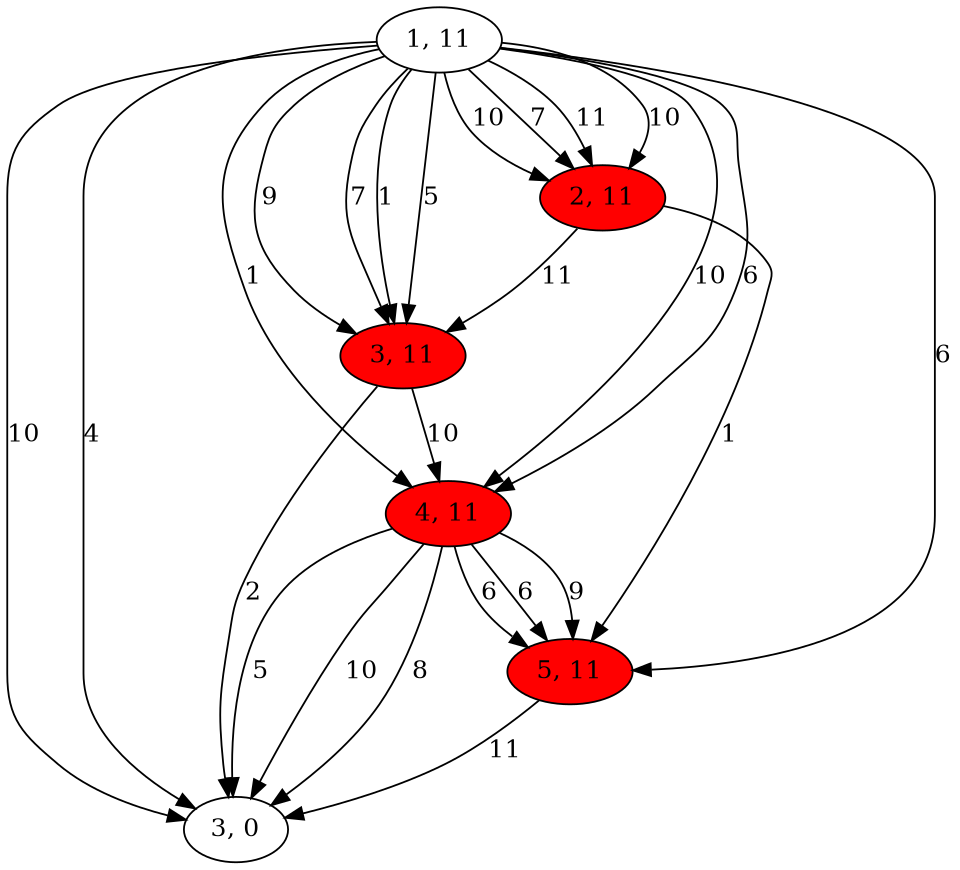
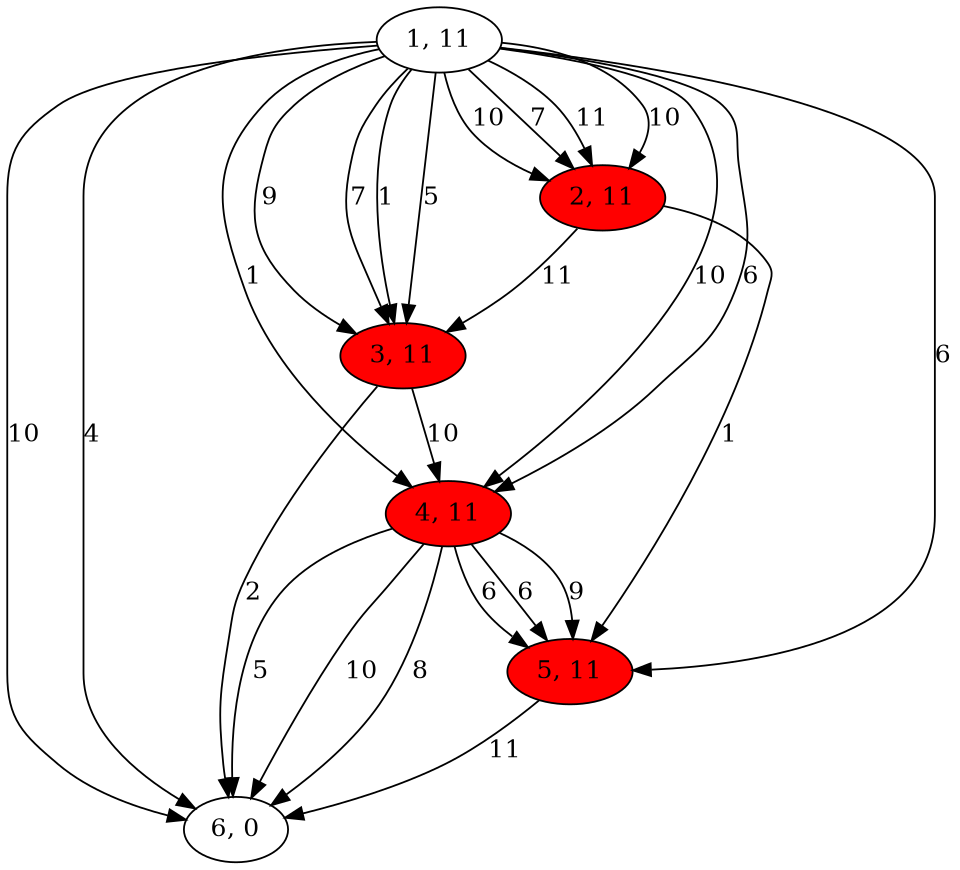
(236, 830) -> (236, 830)
